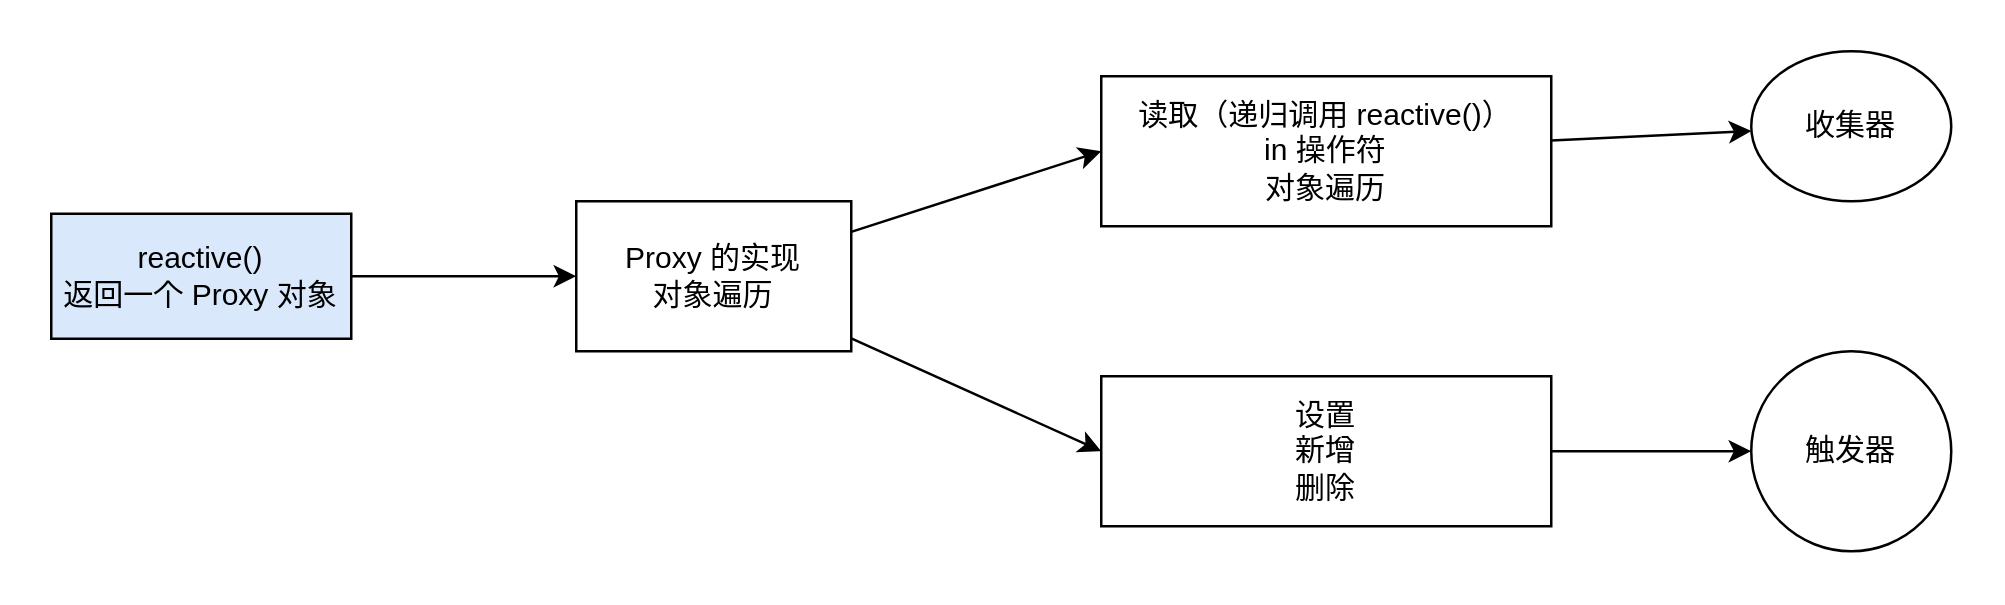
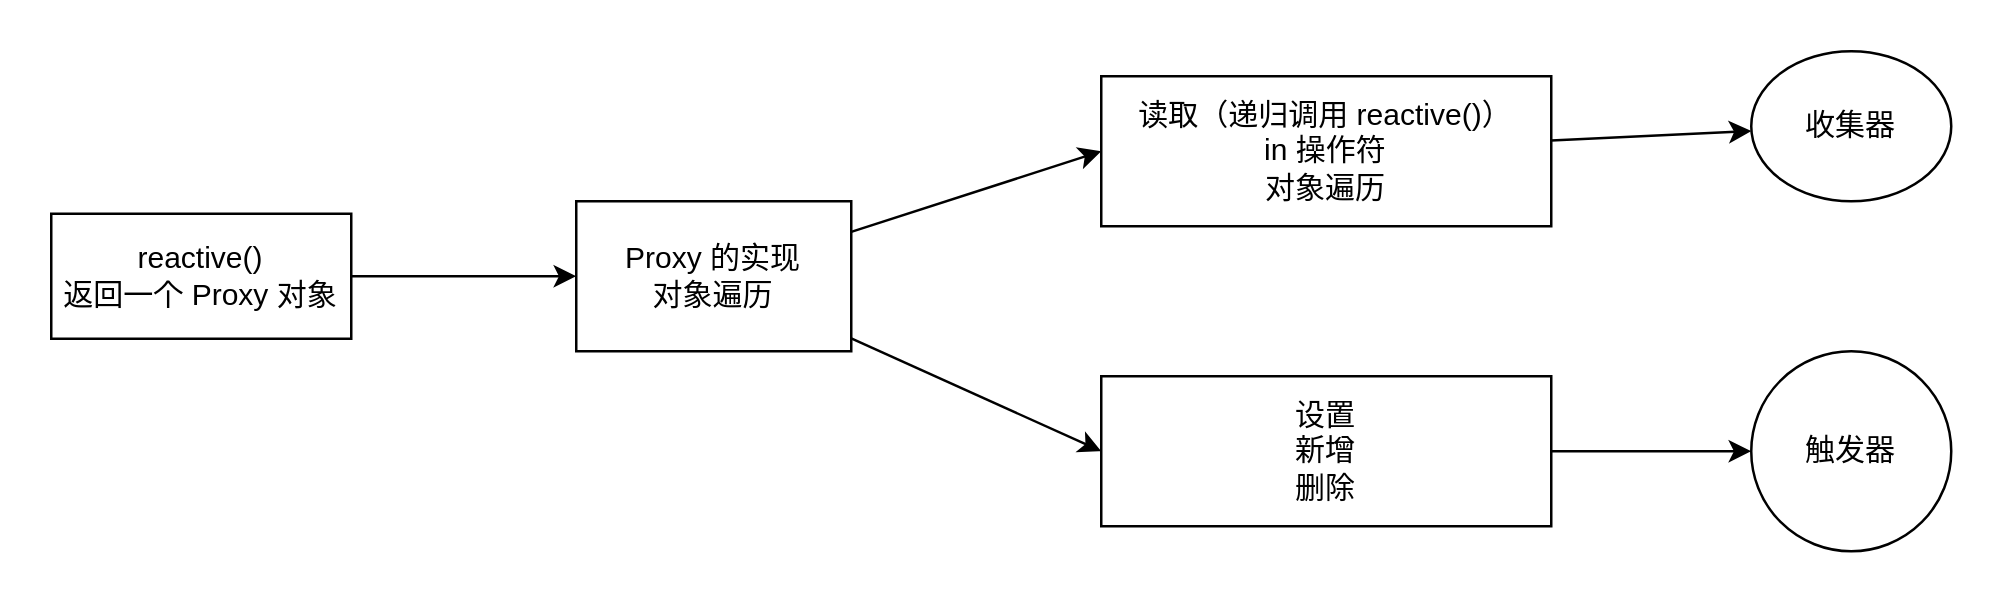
(201, 276) -> (201, 276)
